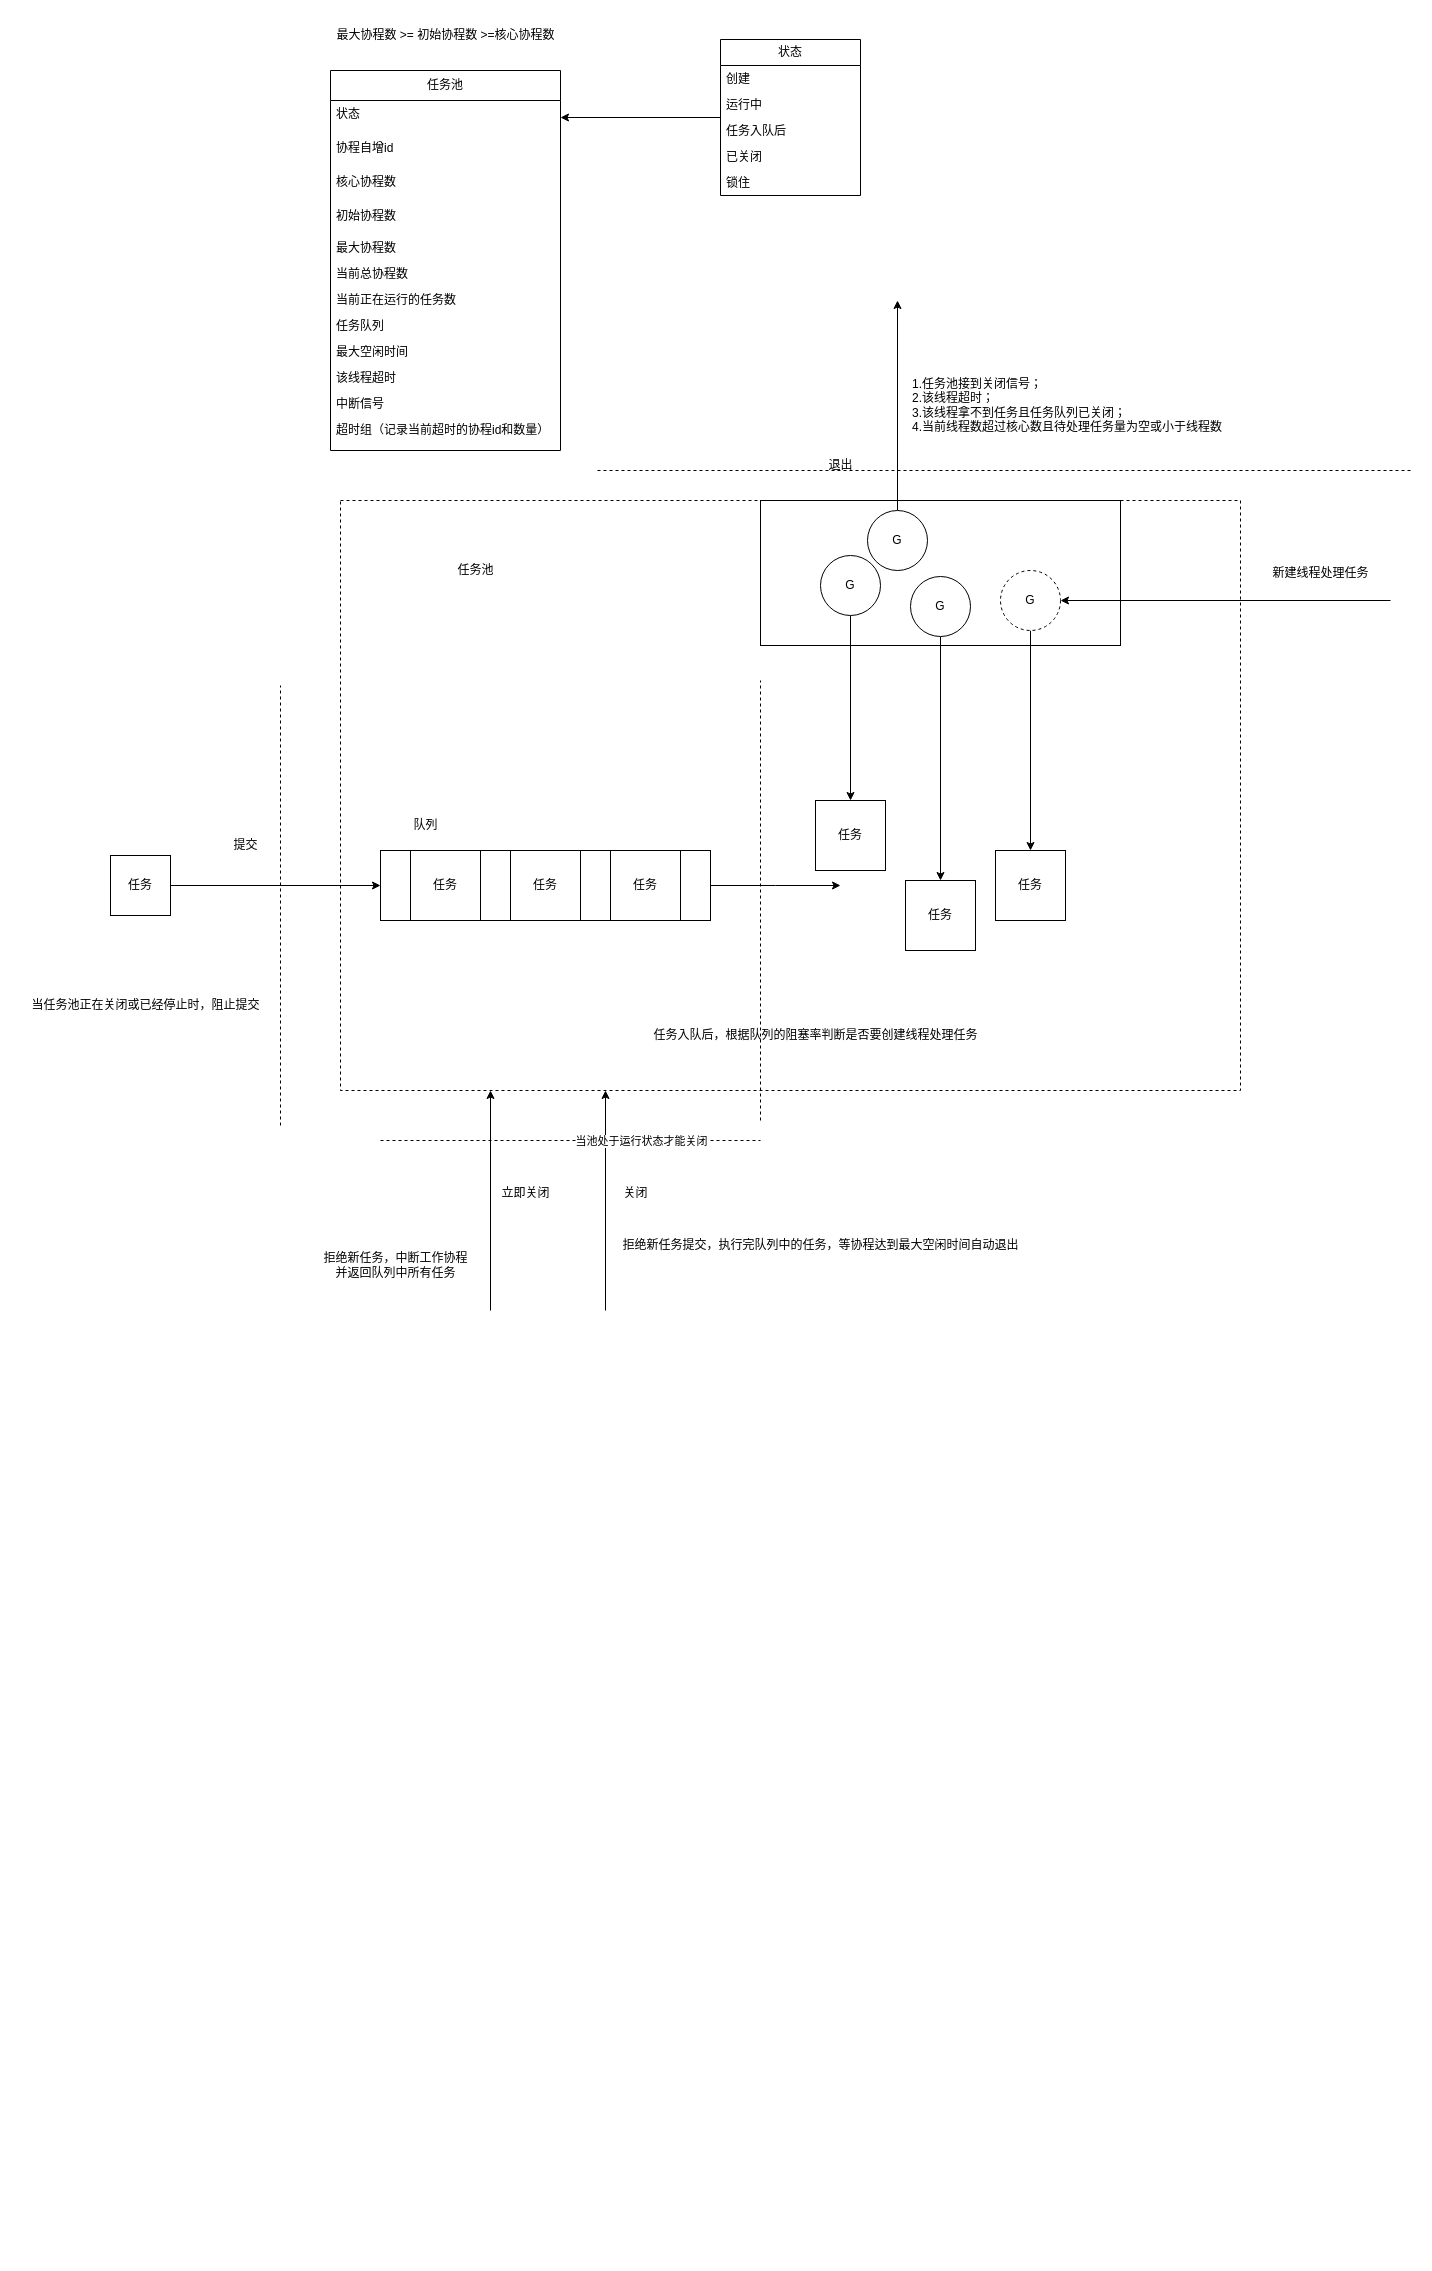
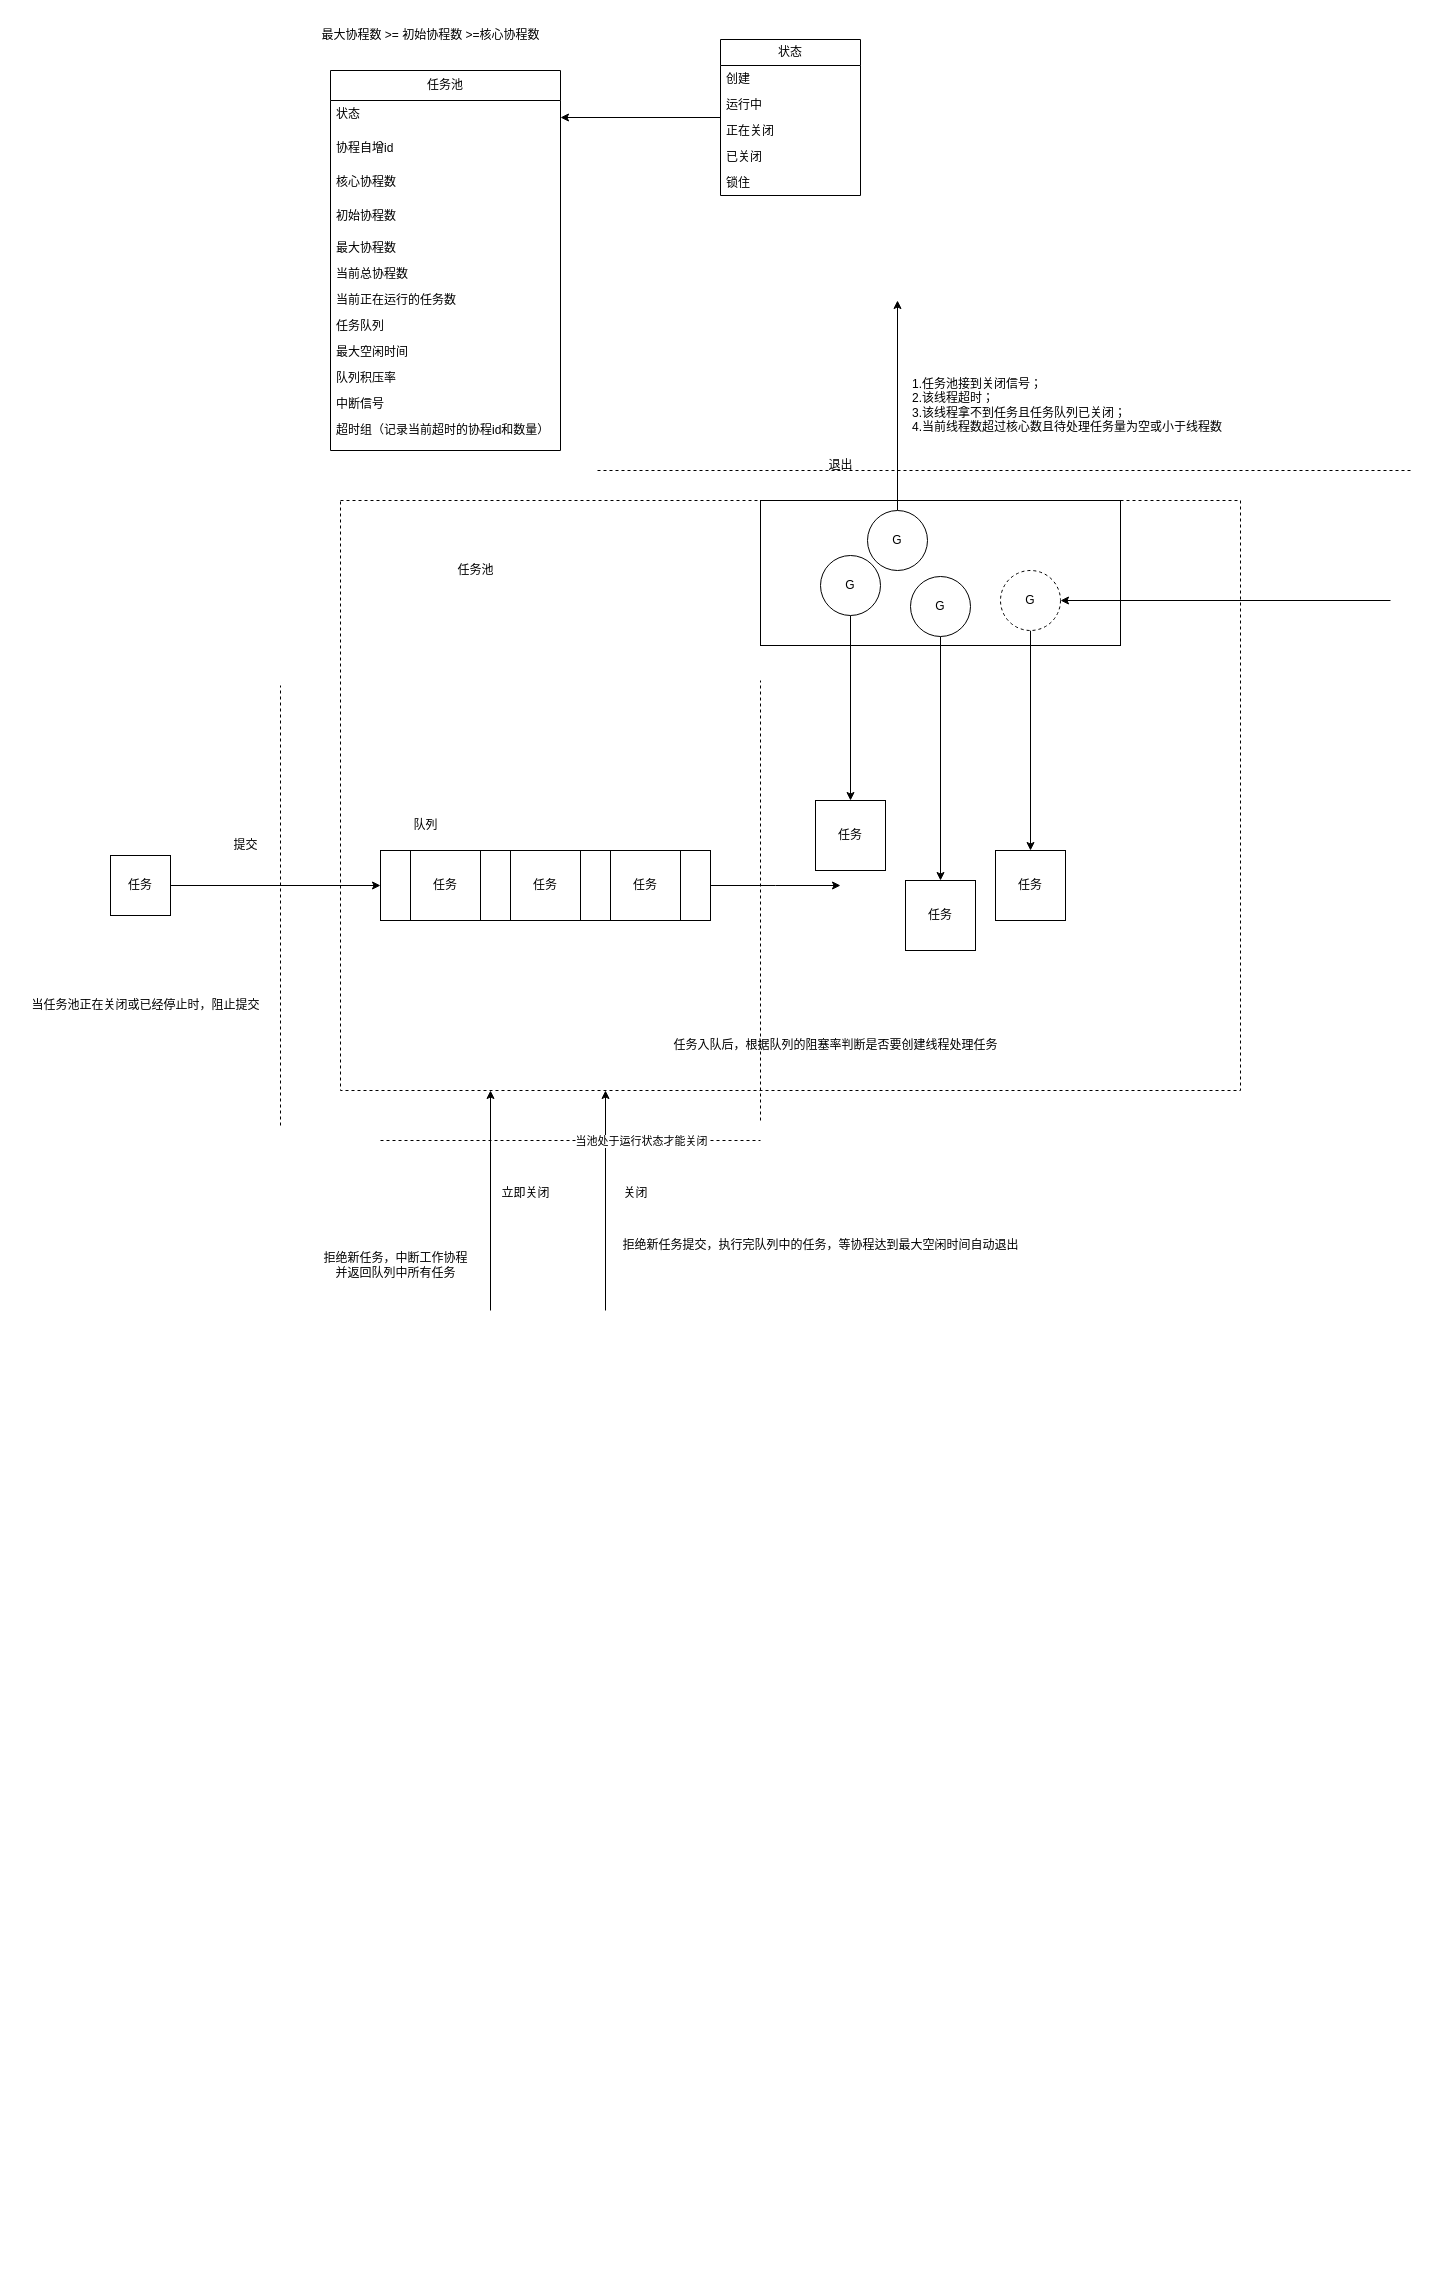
(446, 36) -> (431, 36)
(757, 132) -> (751, 132)
(367, 379) -> (367, 379)
(1321, 573) -> none
(816, 1036) -> (836, 1046)
